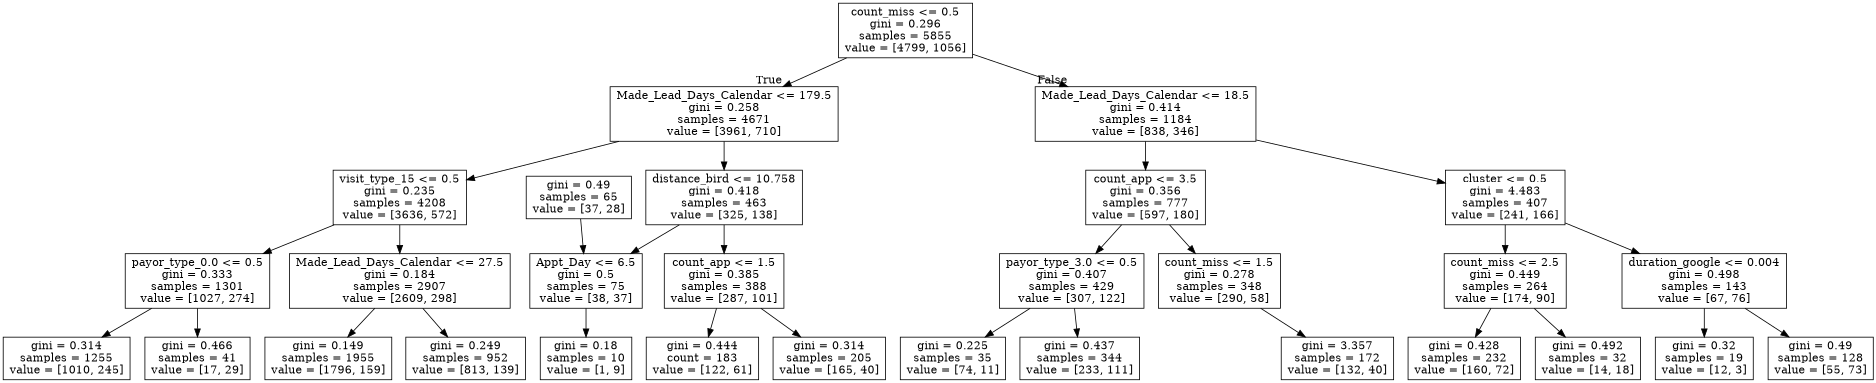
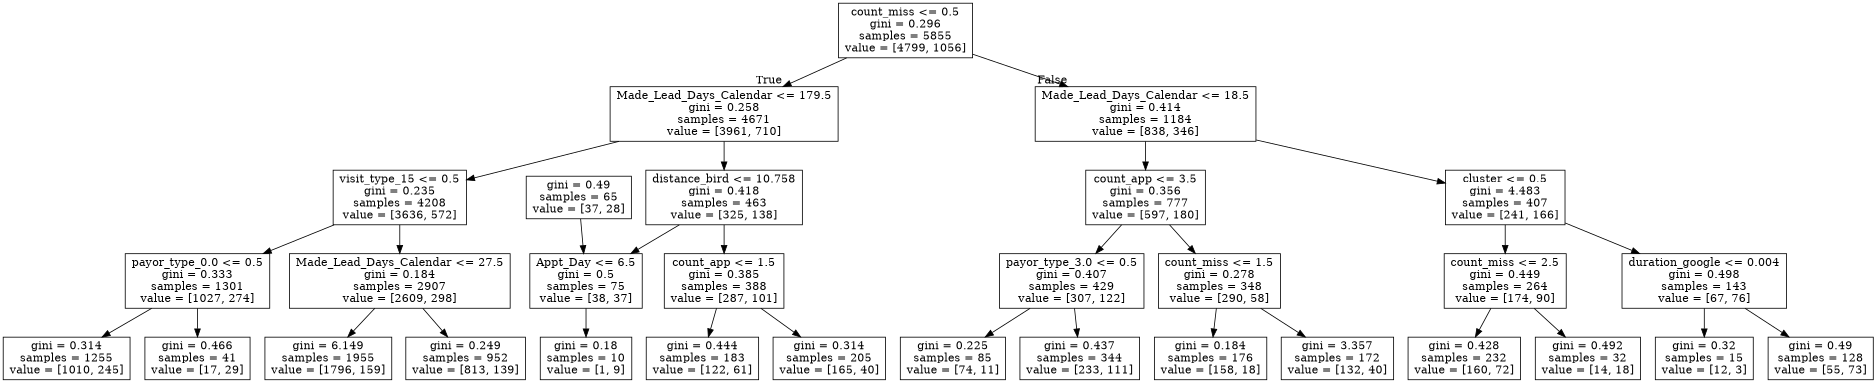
(328, 358) -> (328, 358)
(702, 358) -> (702, 358)
(953, 358) -> (953, 358)
none -> (1211, 358)
(1704, 358) -> (1704, 358)
